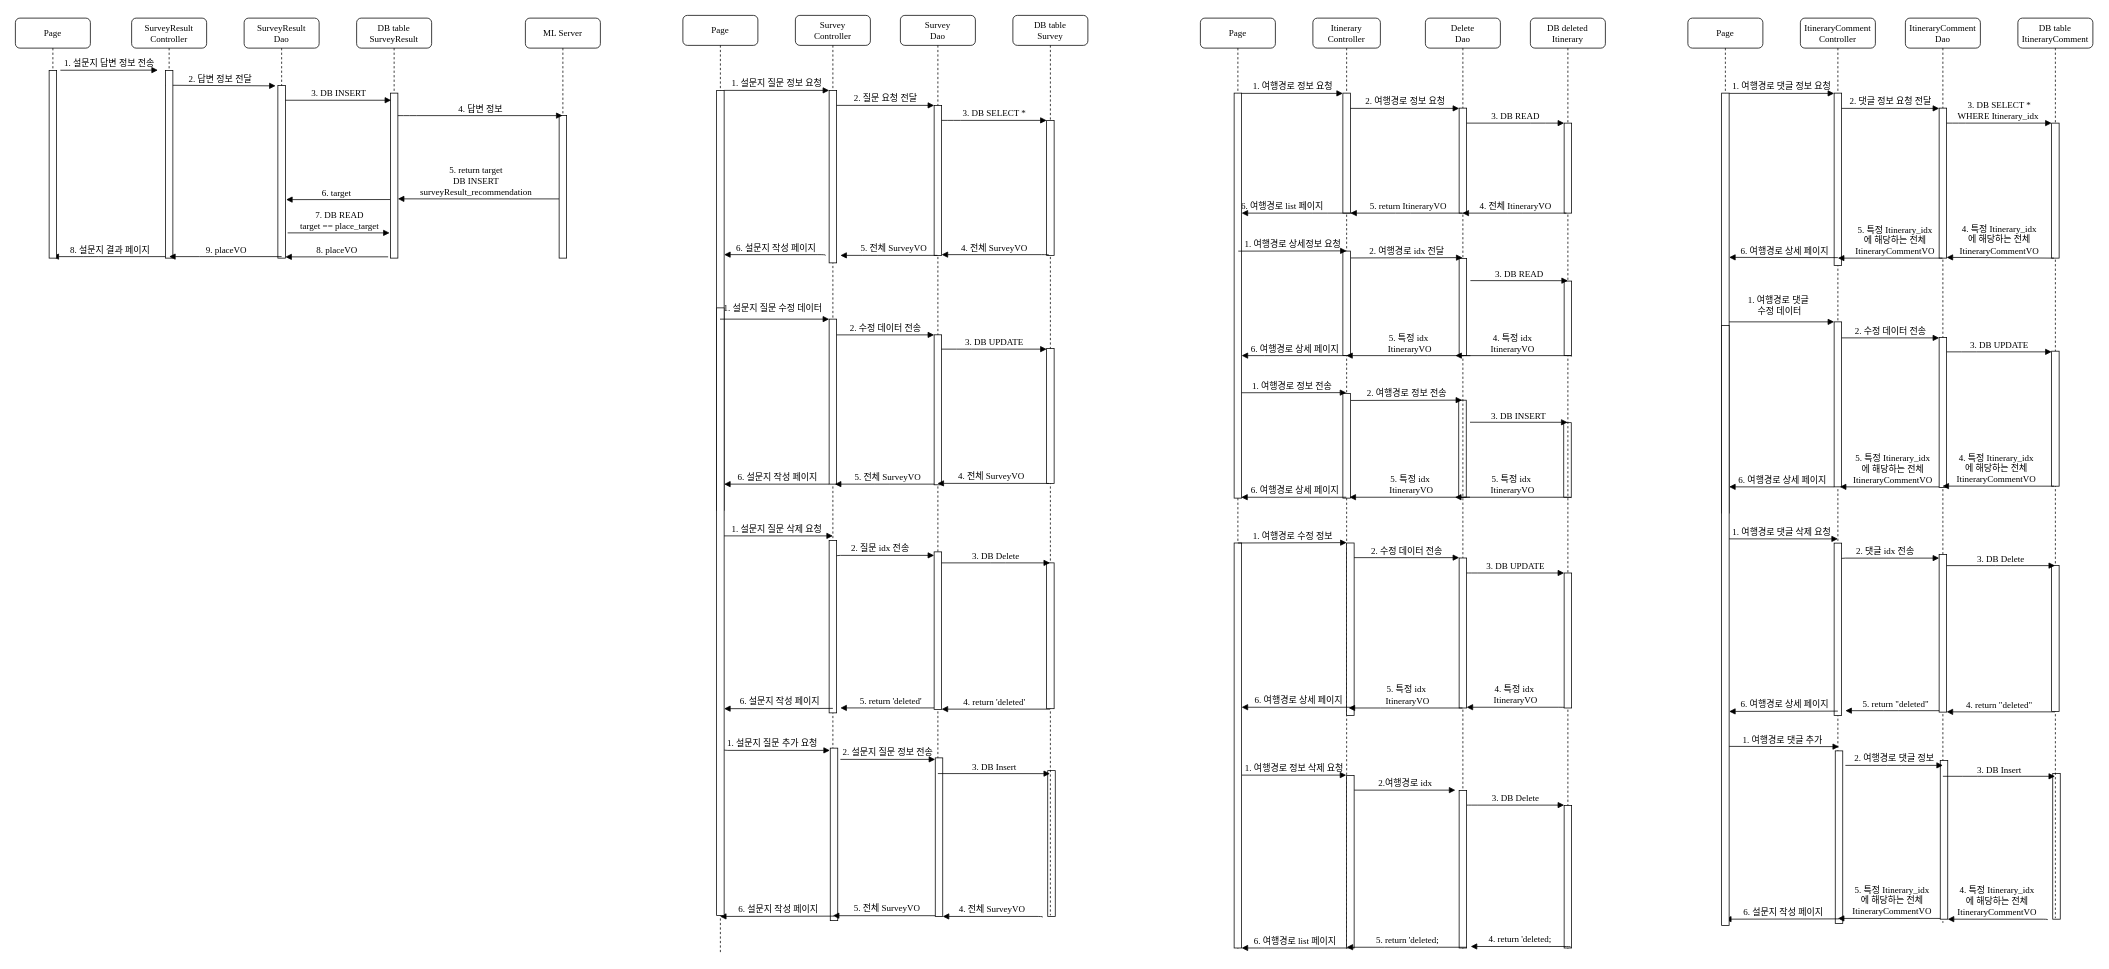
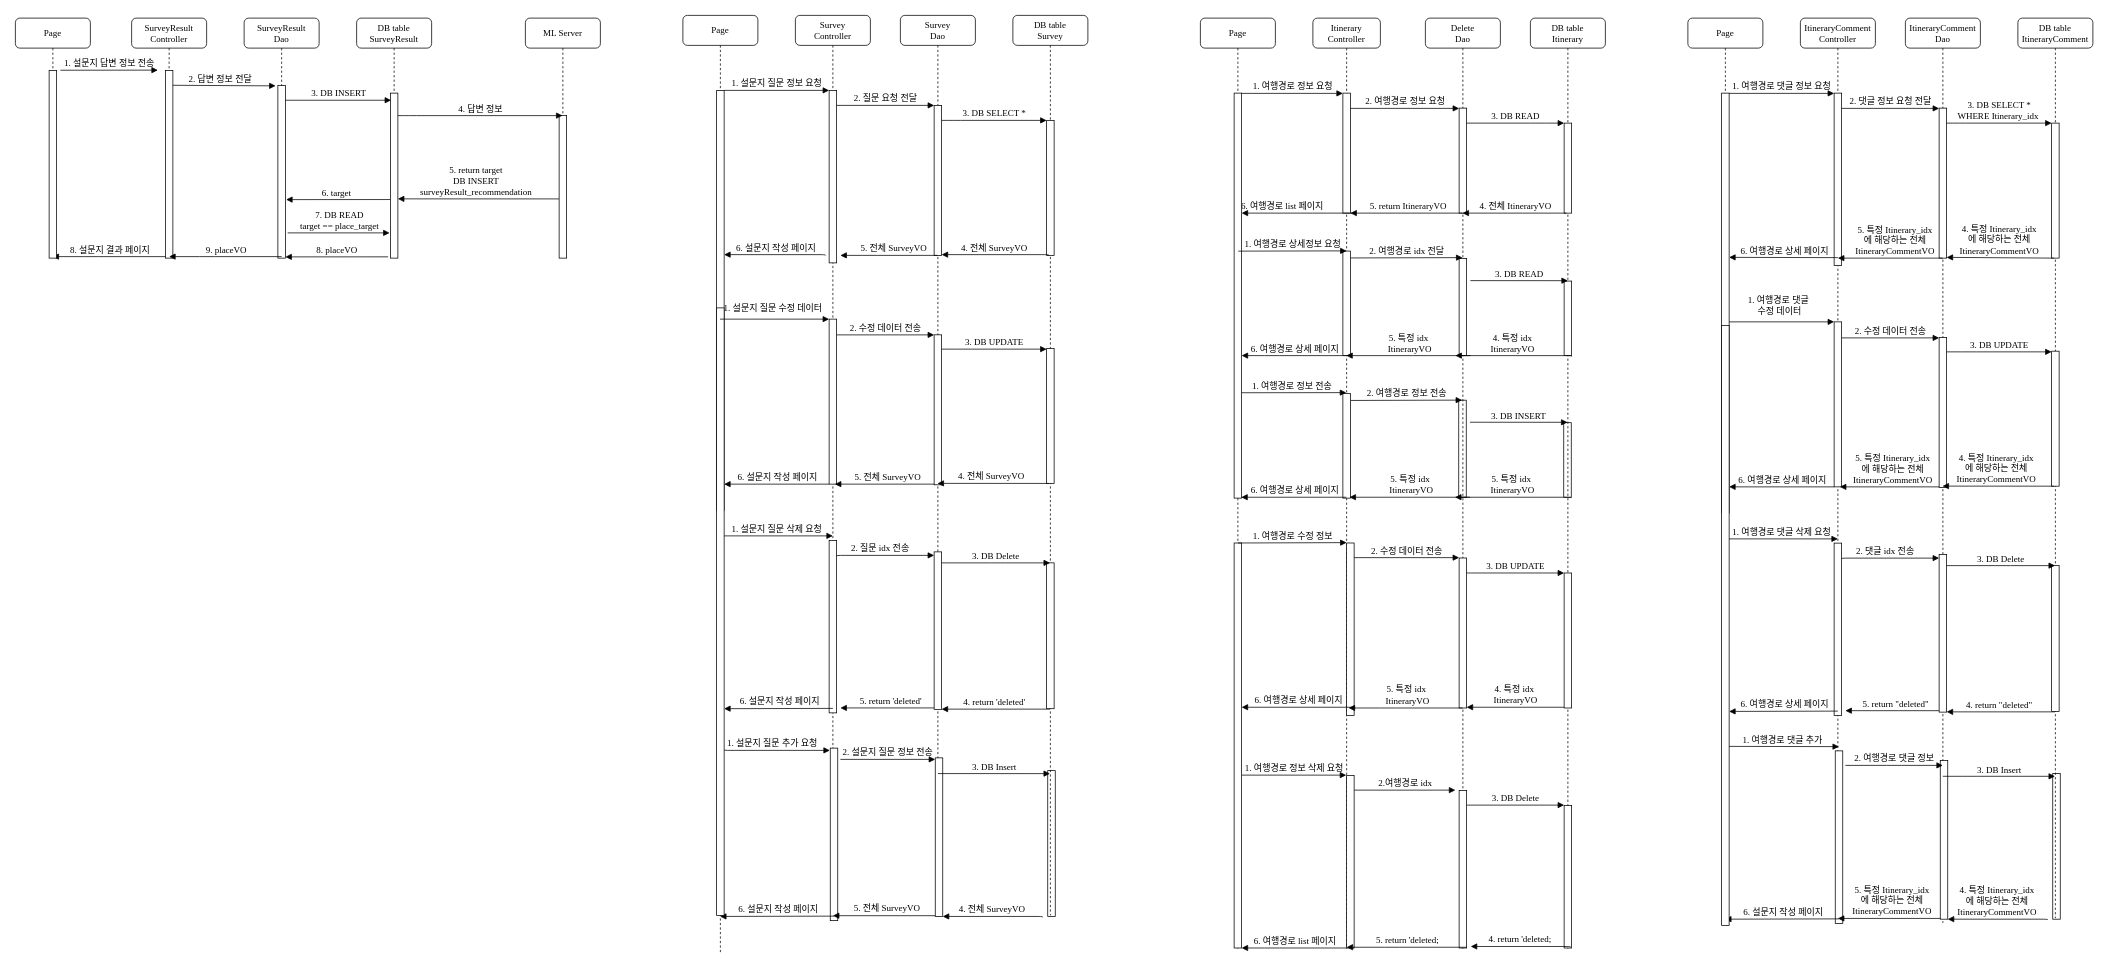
(1568, 33) -> (1568, 33)
